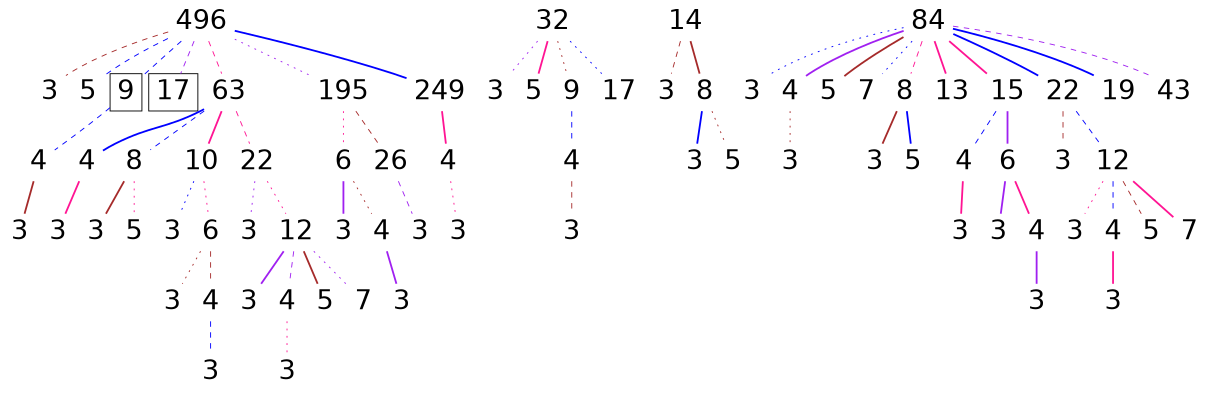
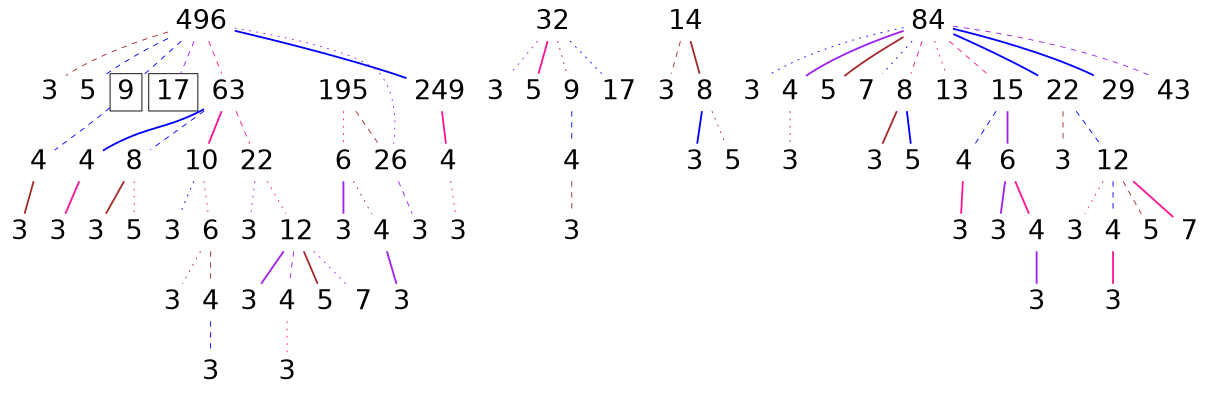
(272, 57) -> (329, 49)
(940, 57) -> (940, 57)
(968, 57) -> (968, 57)
(1119, 92) -> (1119, 92)
